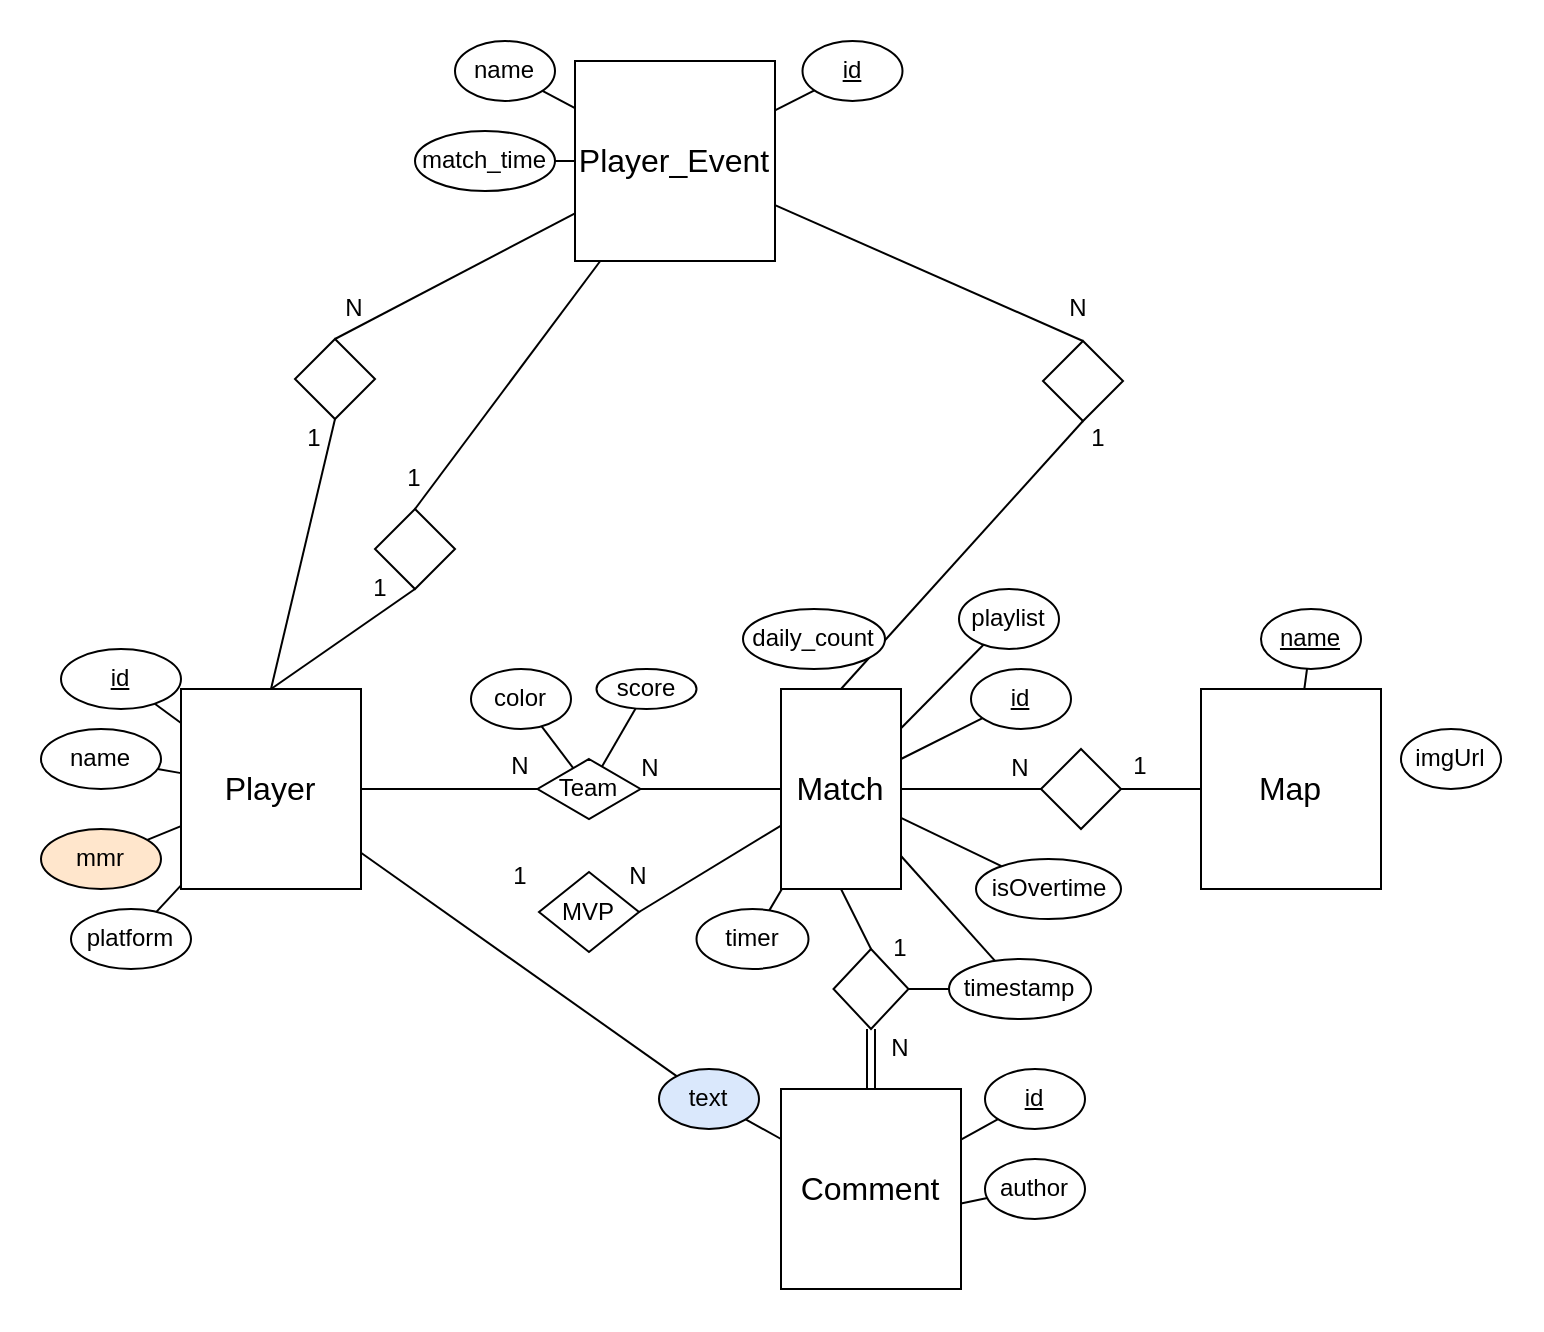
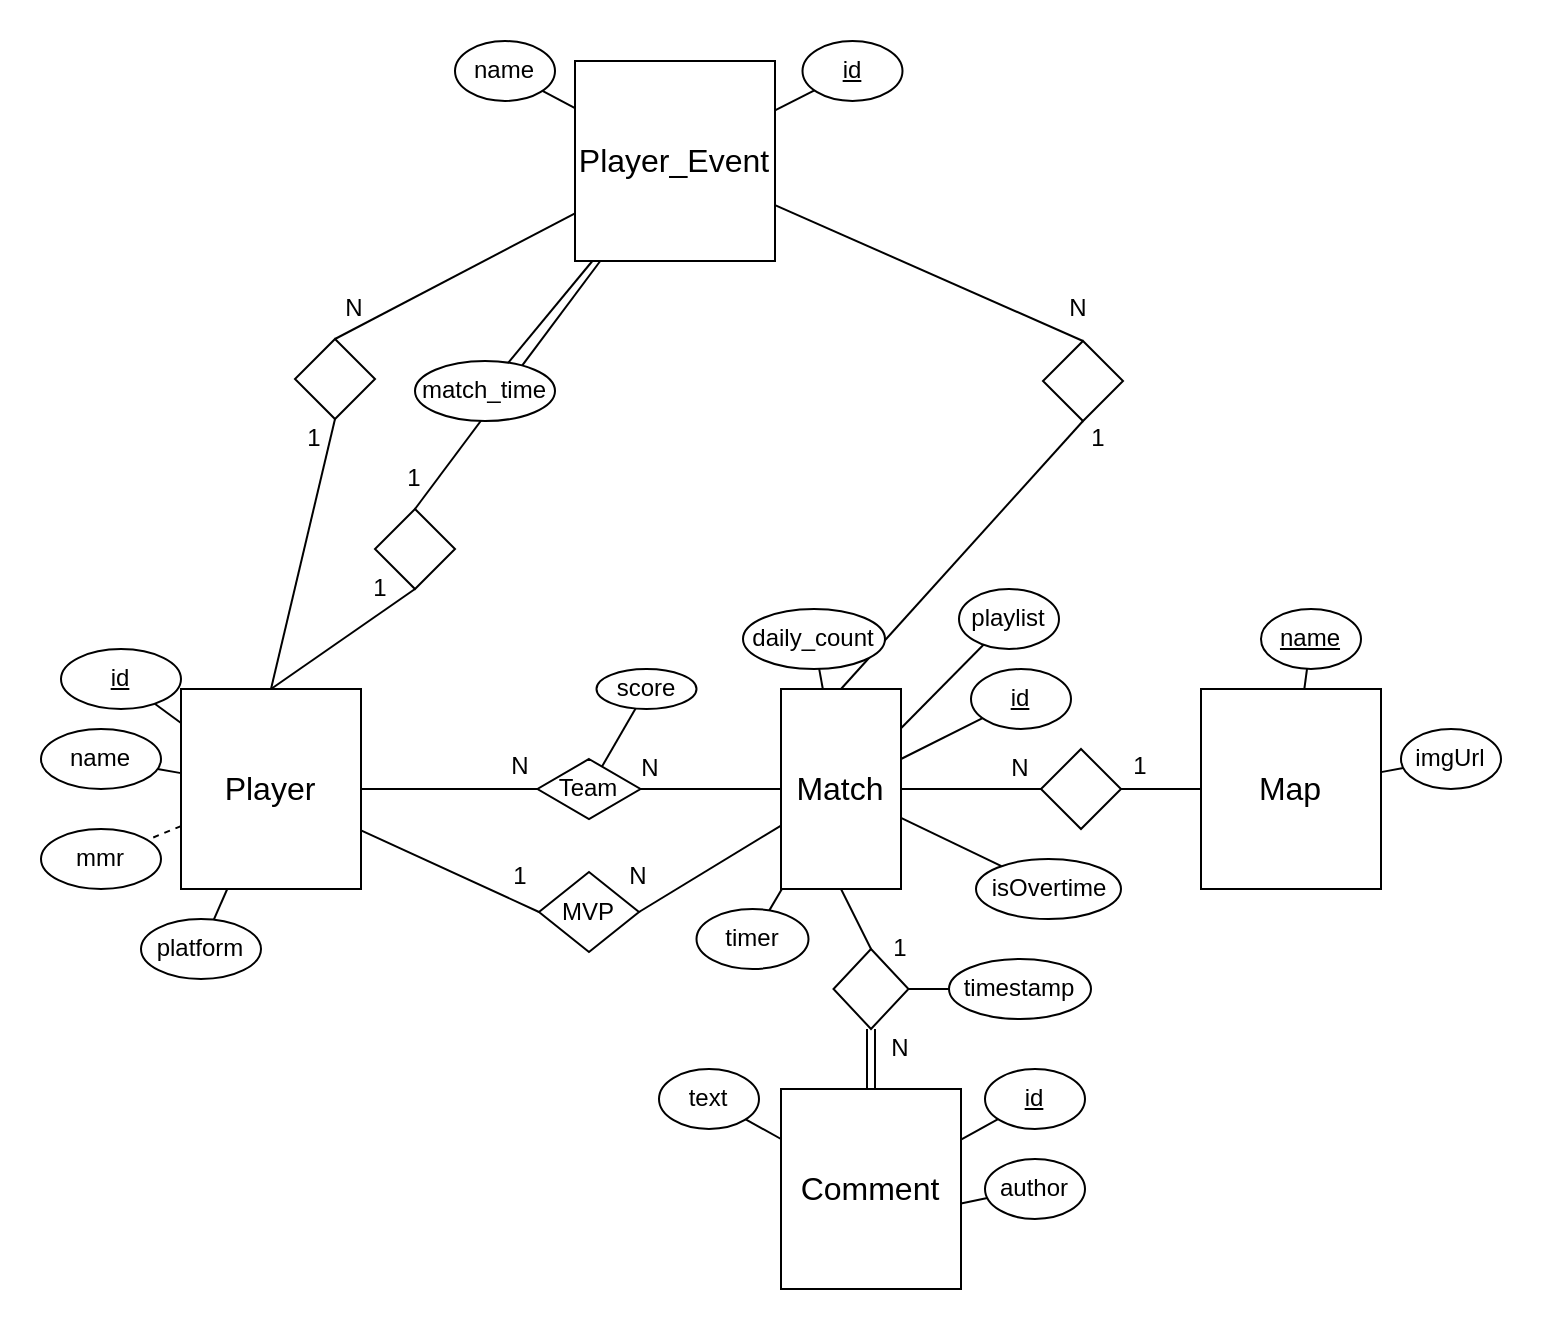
(485, 161) -> (485, 391)
(521, 699) -> none
(557, 747) -> none
none -> (1392, 770)
(162, 834) -> (162, 834)
(101, 859) -> (101, 859)
(948, 908) -> (821, 679)
(131, 939) -> (201, 949)
(519, 964) -> (450, 871)
(709, 1099) -> (709, 1099)
